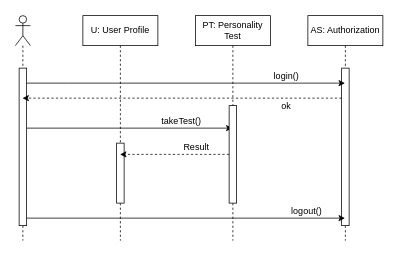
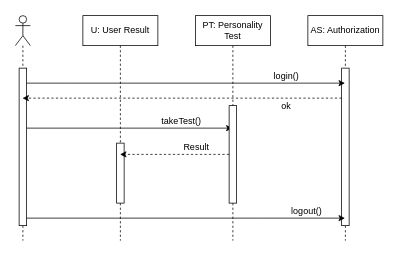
(120, 30) -> (120, 30)
